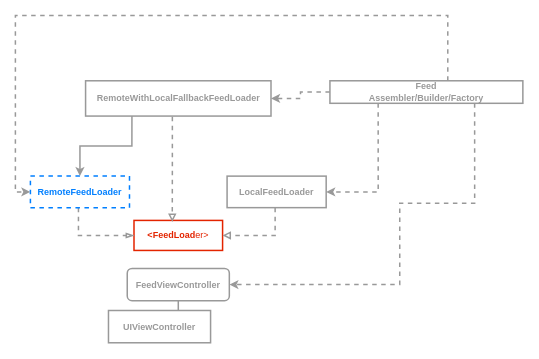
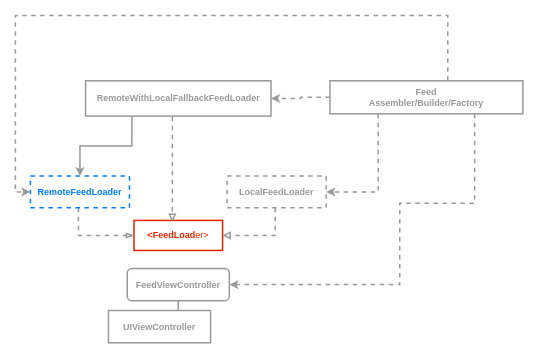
(426, 92) -> (426, 97)
(276, 192) -> (276, 192)
